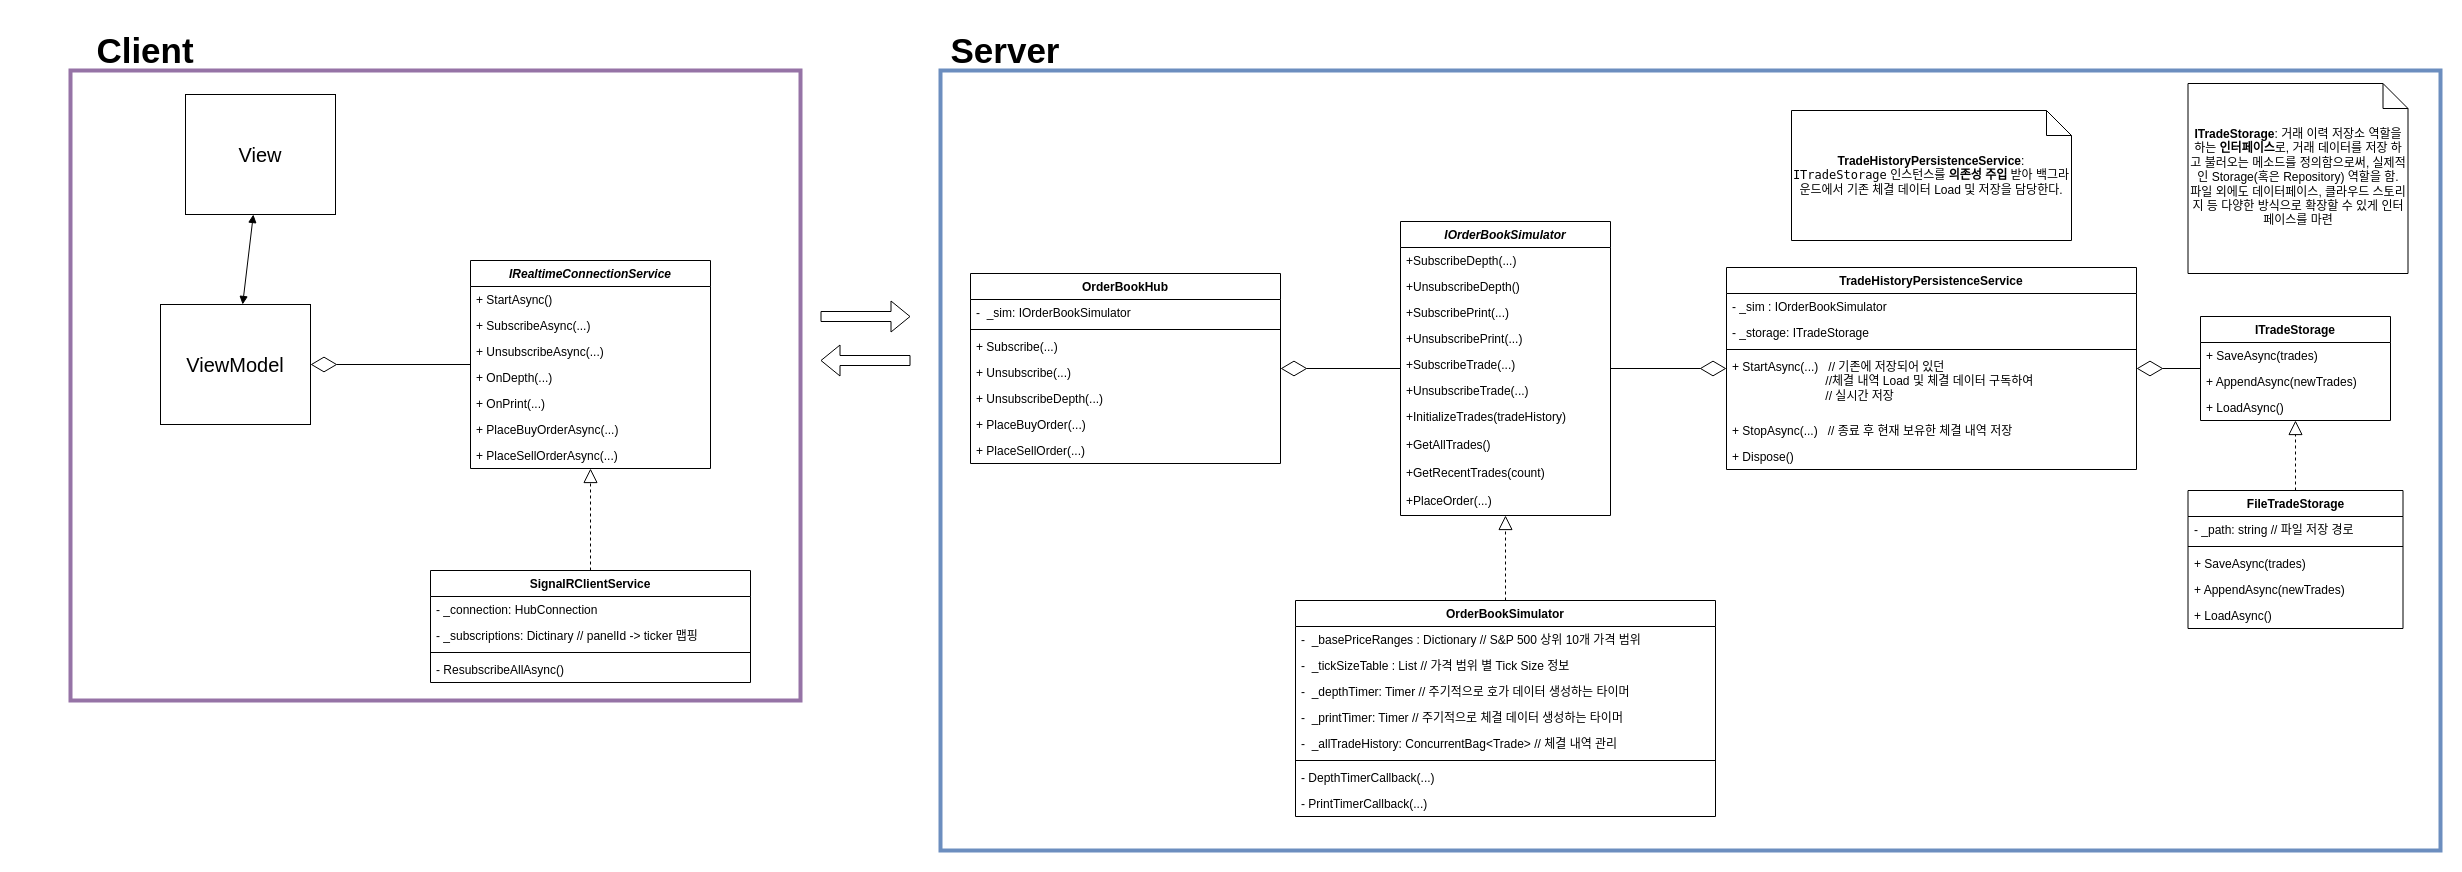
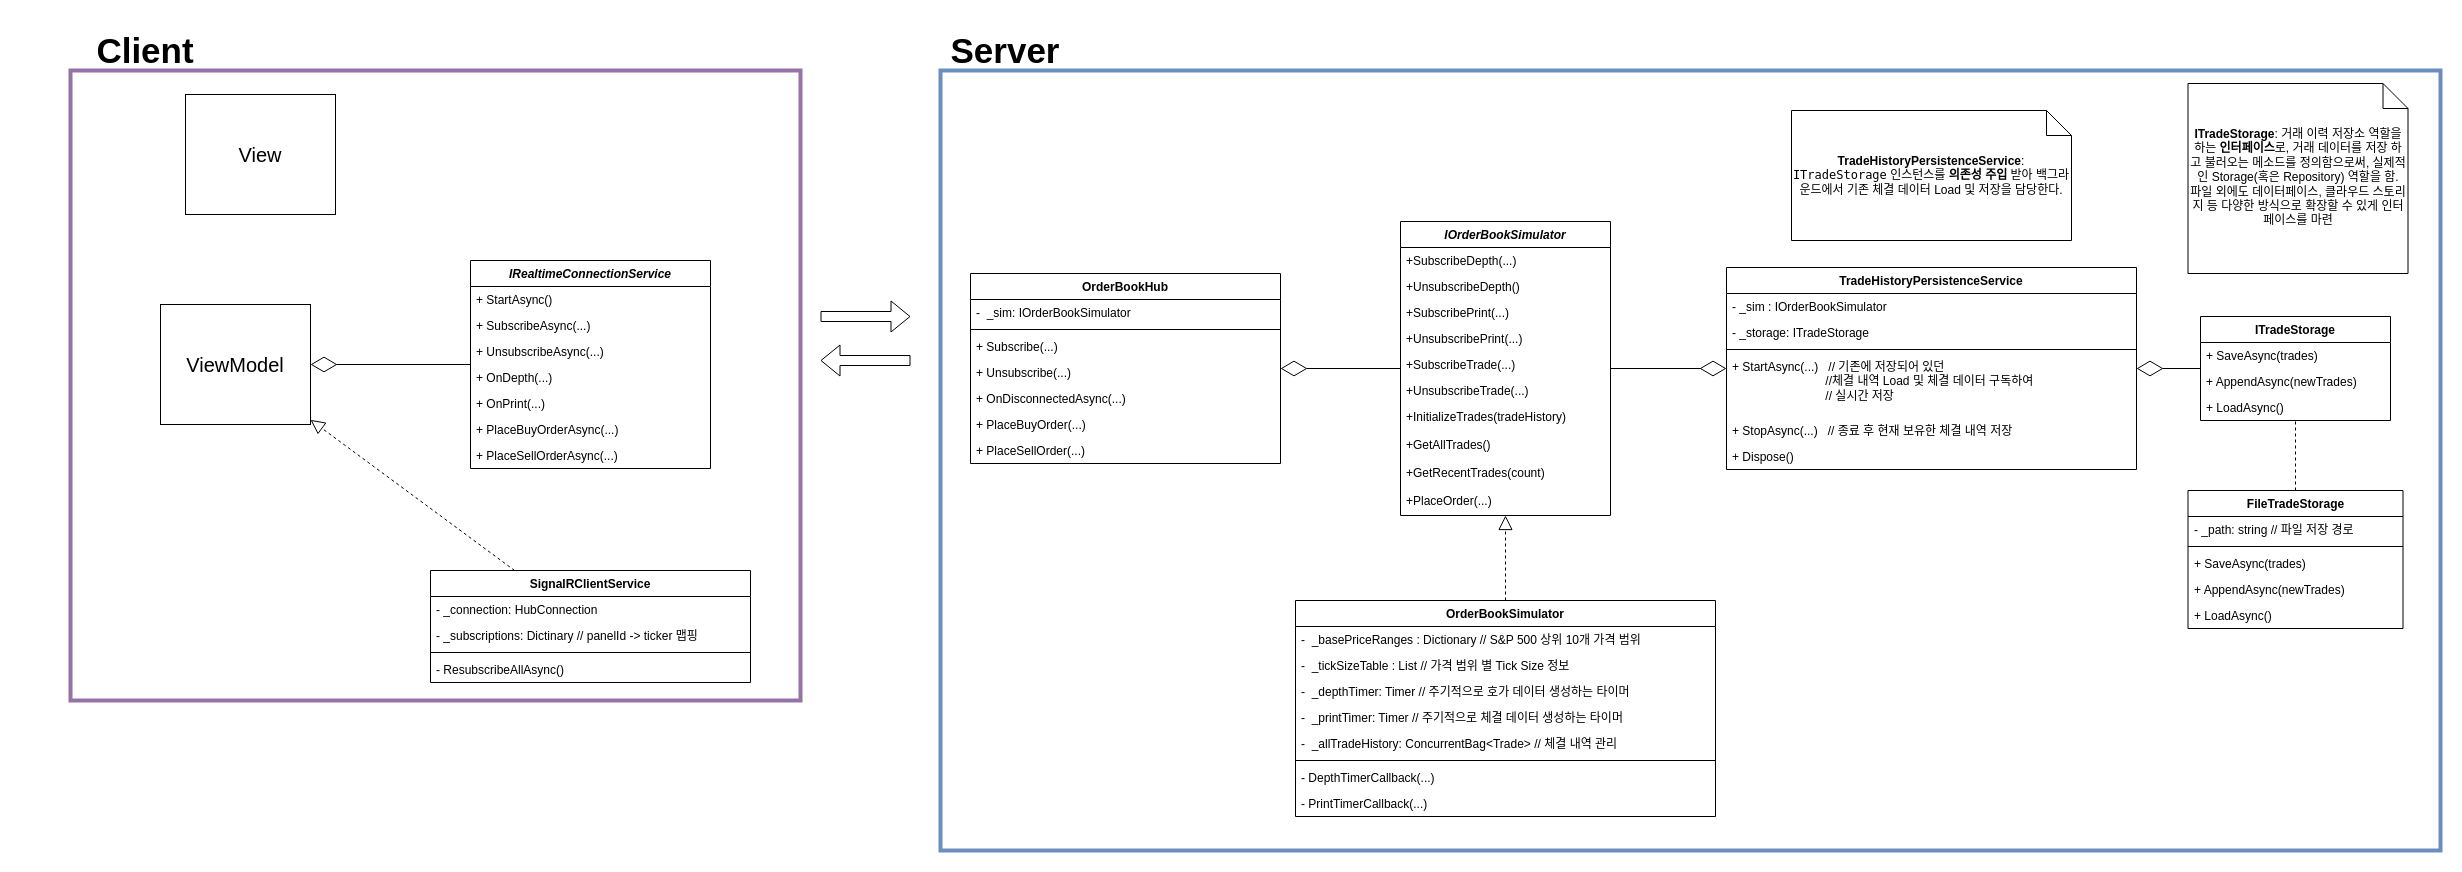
(248, 260) -> none
(1048, 400) -> (1058, 400)
(2296, 436) -> (2296, 430)
(591, 527) -> (419, 500)
